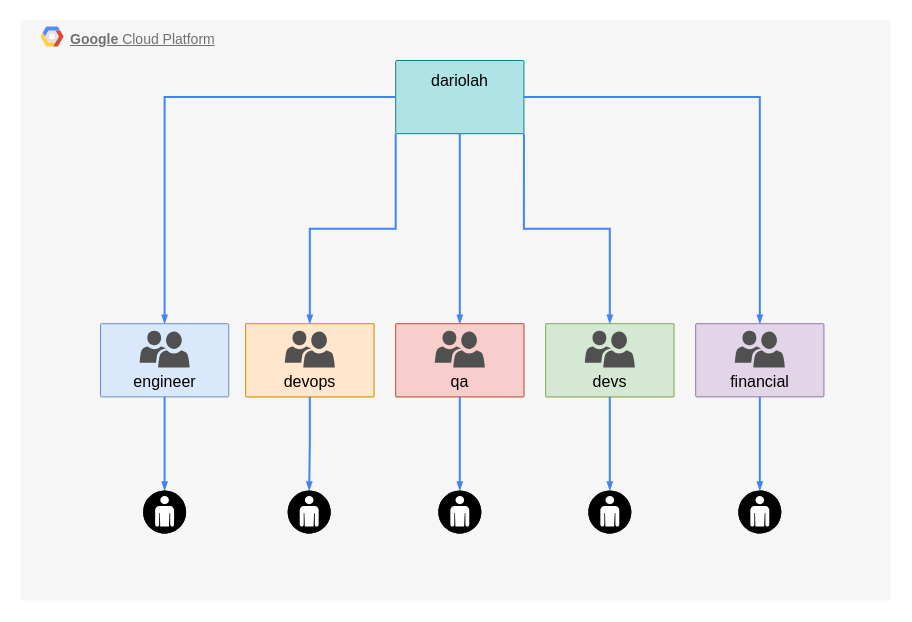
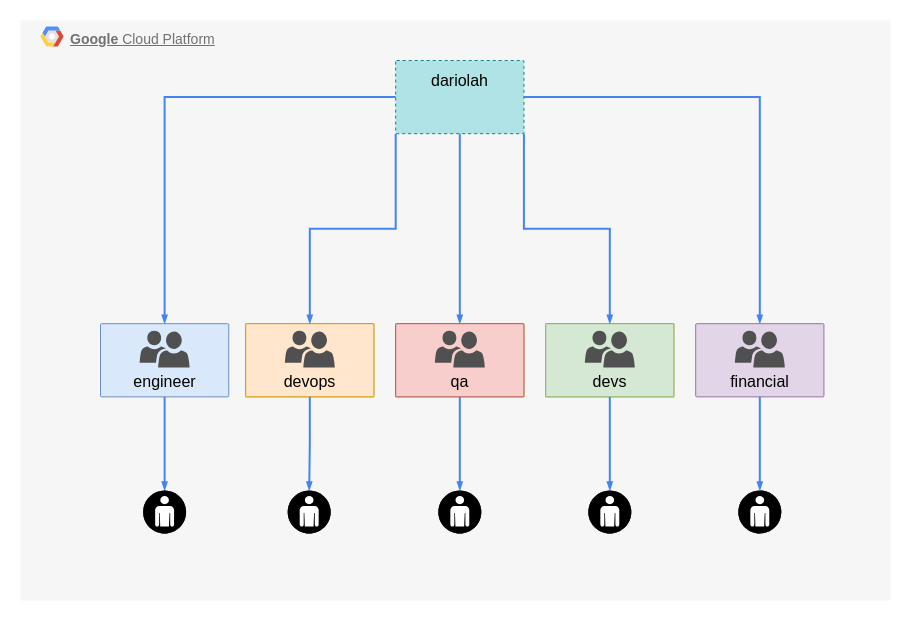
(460, 97) -> (460, 97)
